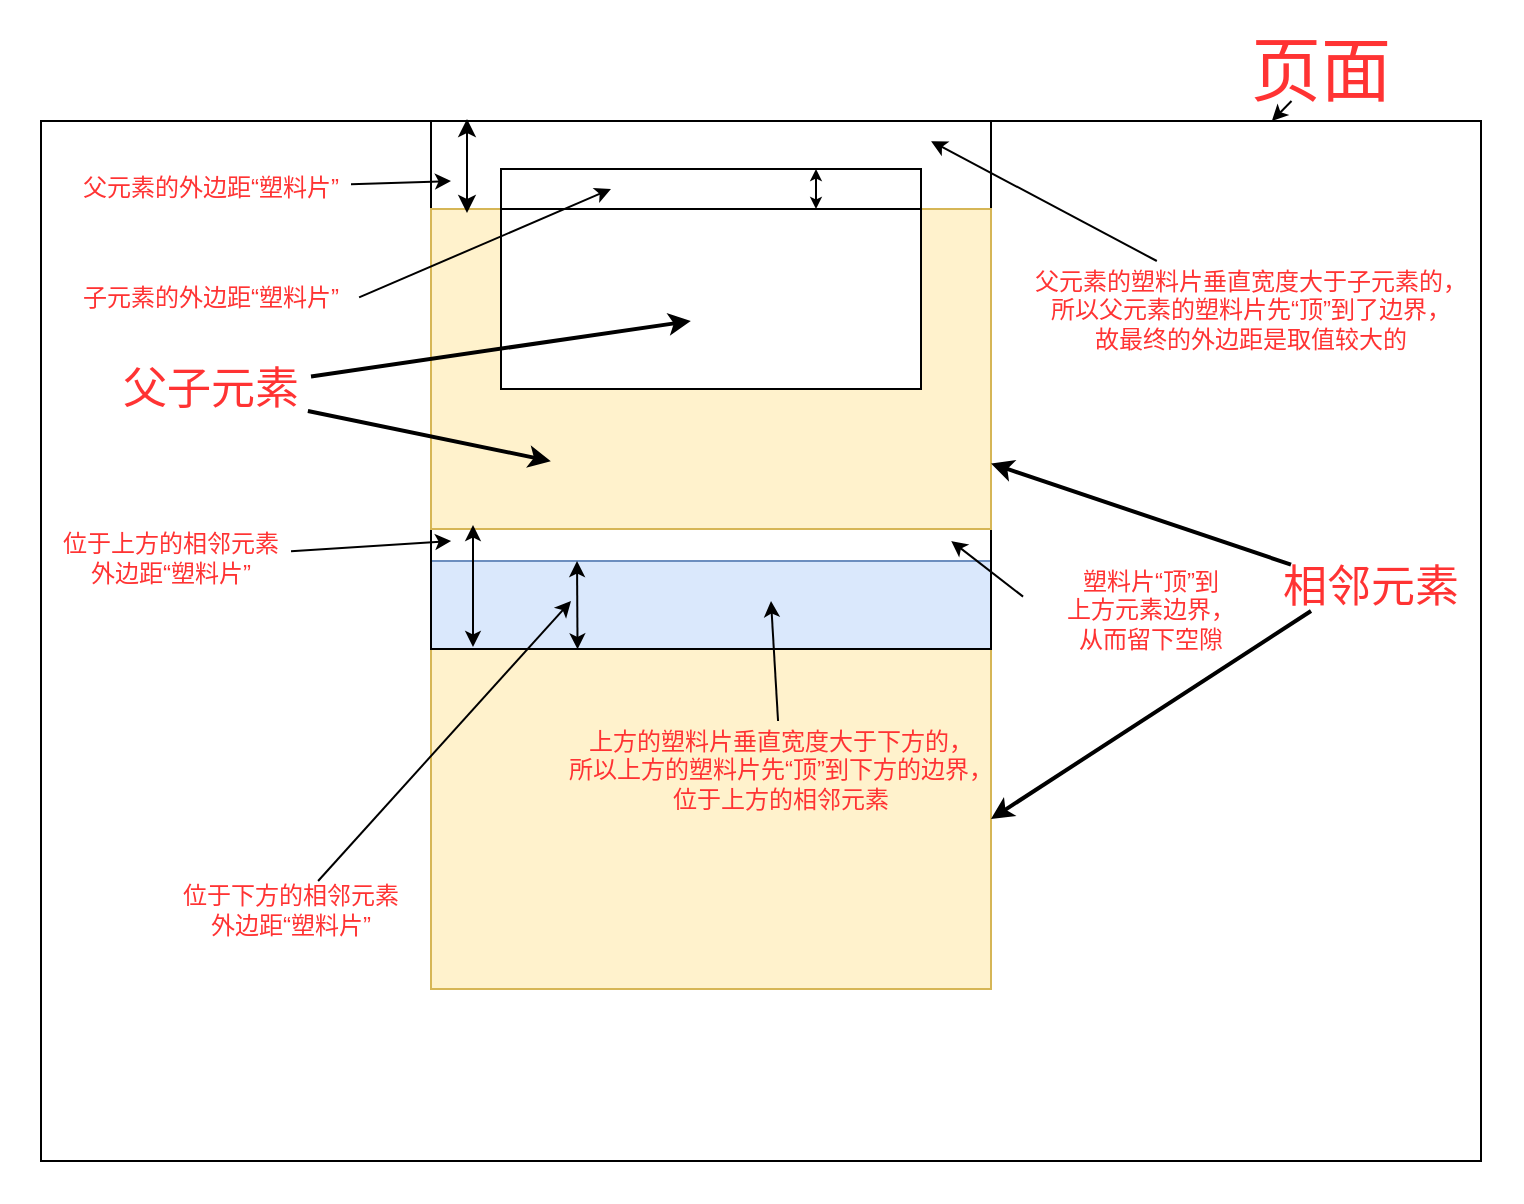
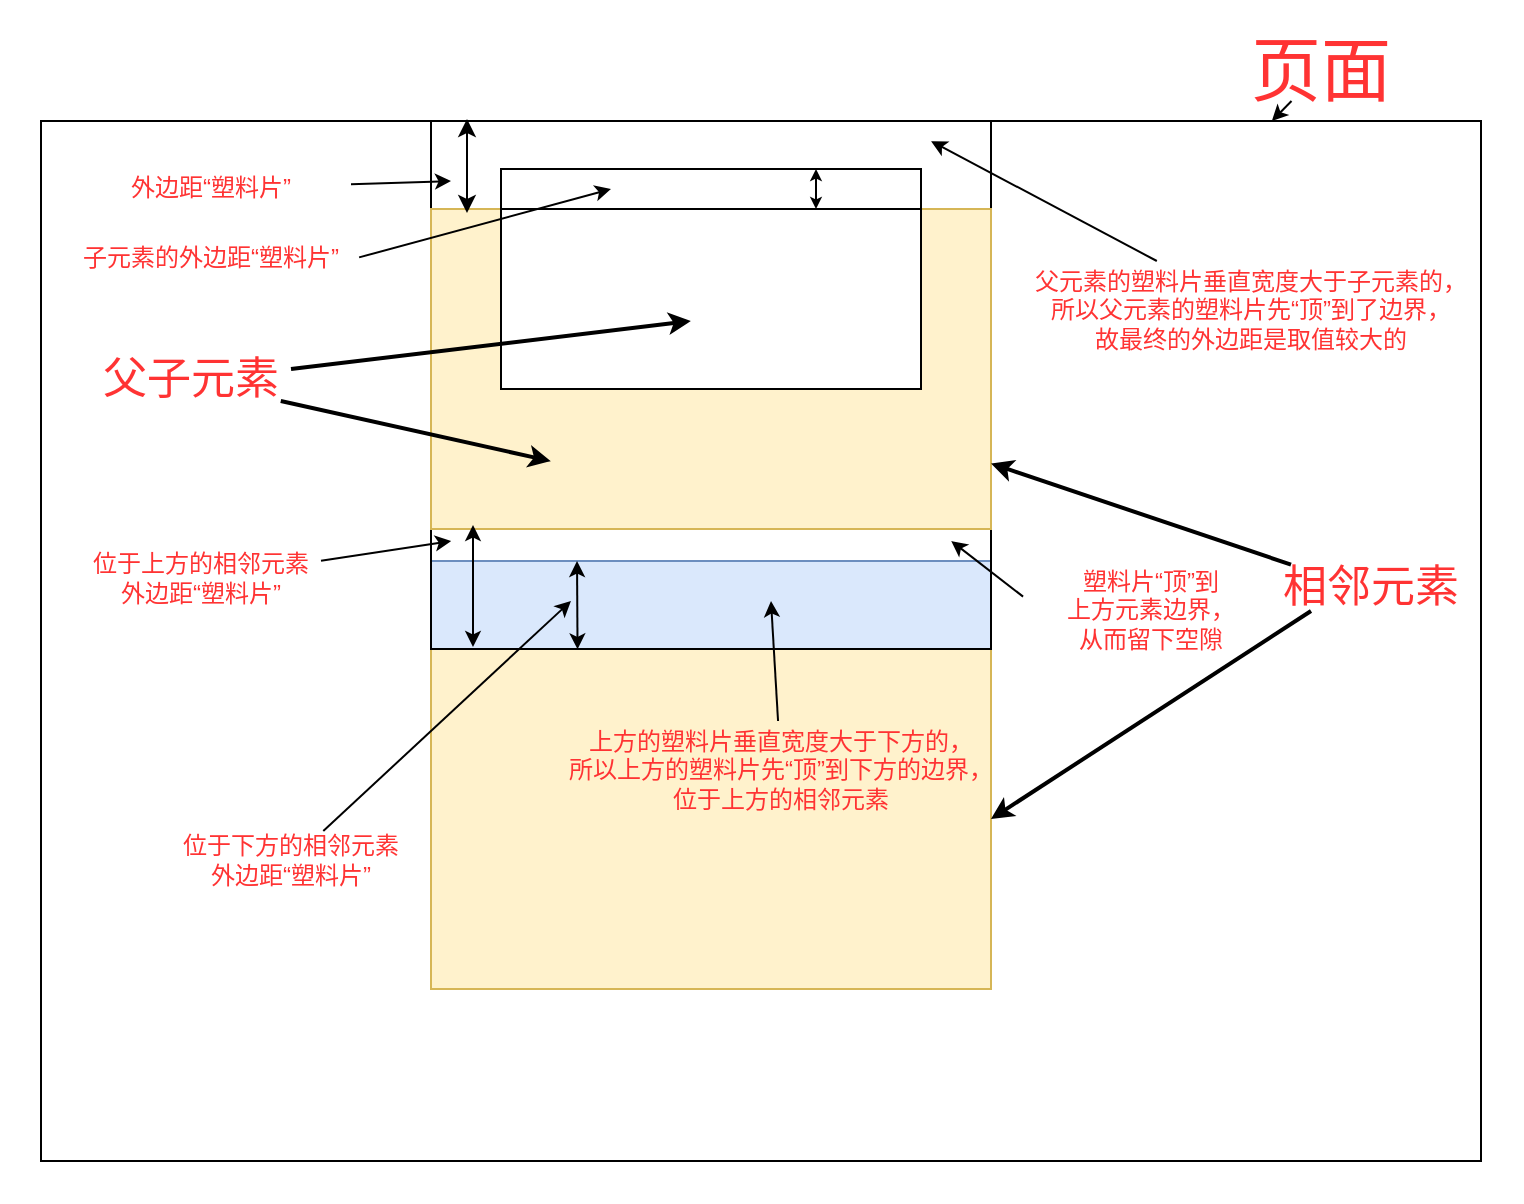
(212, 189) -> (212, 189)
(211, 299) -> (211, 259)
(211, 391) -> (191, 381)
(171, 559) -> (201, 579)
(291, 911) -> (291, 861)
